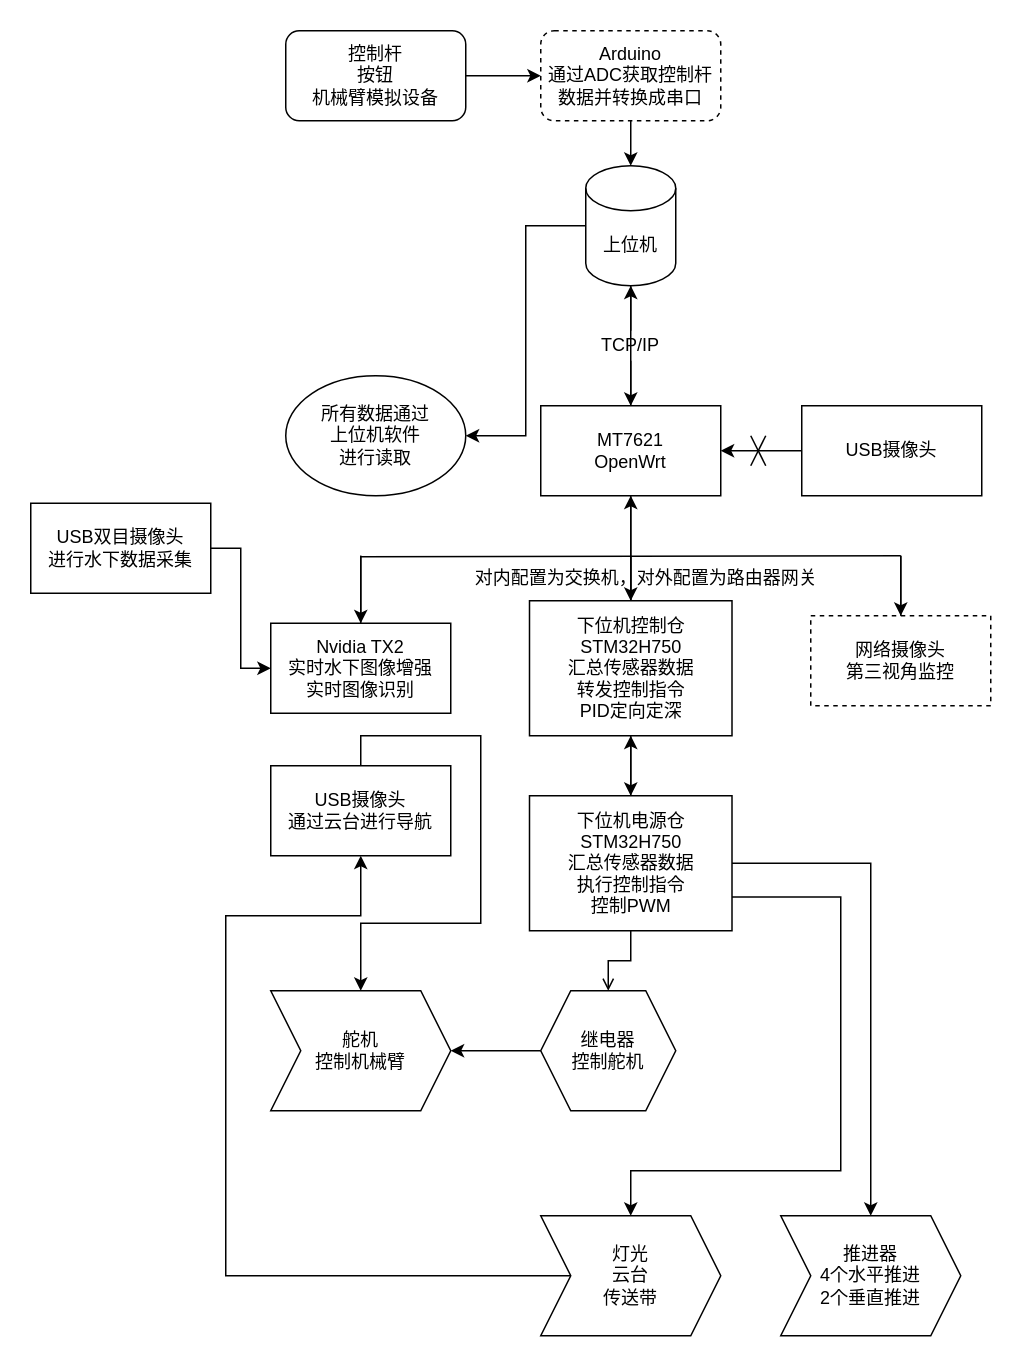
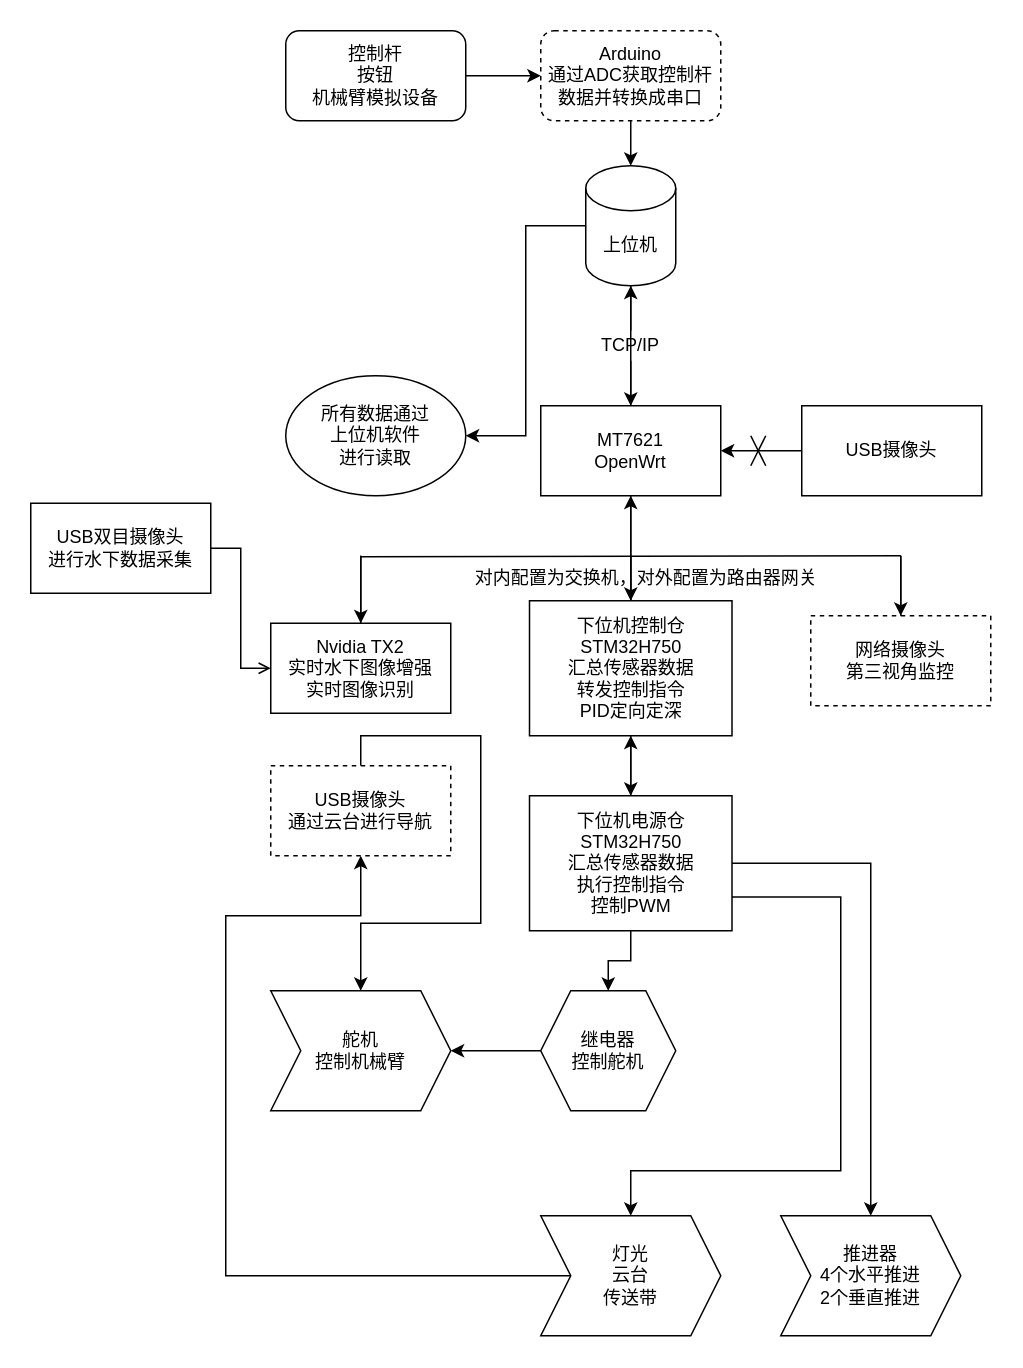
(259, 668) -> (261, 668)
(361, 811) -> (361, 811)
(608, 981) -> (608, 979)
